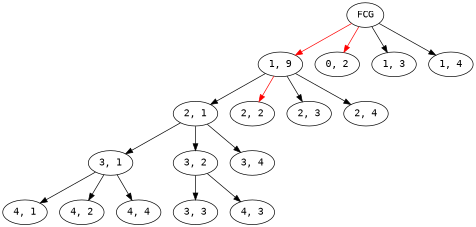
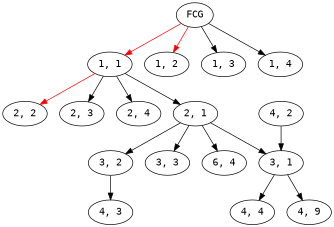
(280, 64) -> (110, 64)
(337, 64) -> (167, 64)
(252, 163) -> (224, 163)
(195, 184) -> (183, 135)
(98, 185) -> (281, 135)
(25, 212) -> (309, 212)
